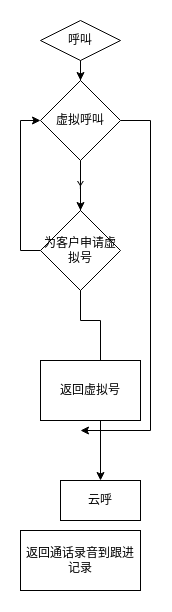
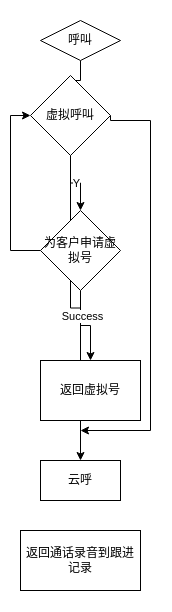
(81, 121) -> (71, 116)
none -> (91, 335)
(101, 501) -> (81, 481)
